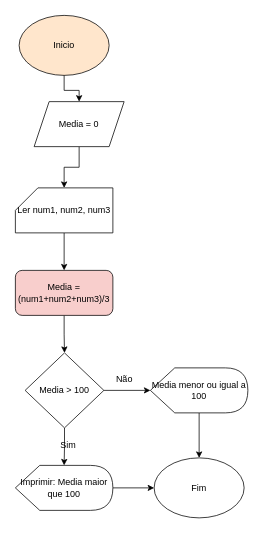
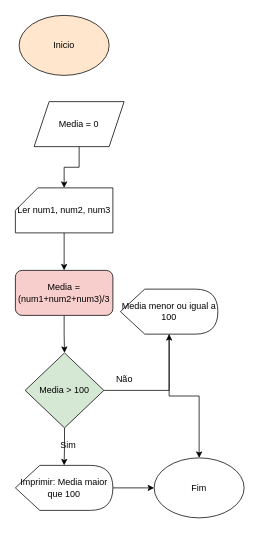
(73, 90) -> none
(65, 390) -> (65, 390)
(199, 390) -> (169, 312)
